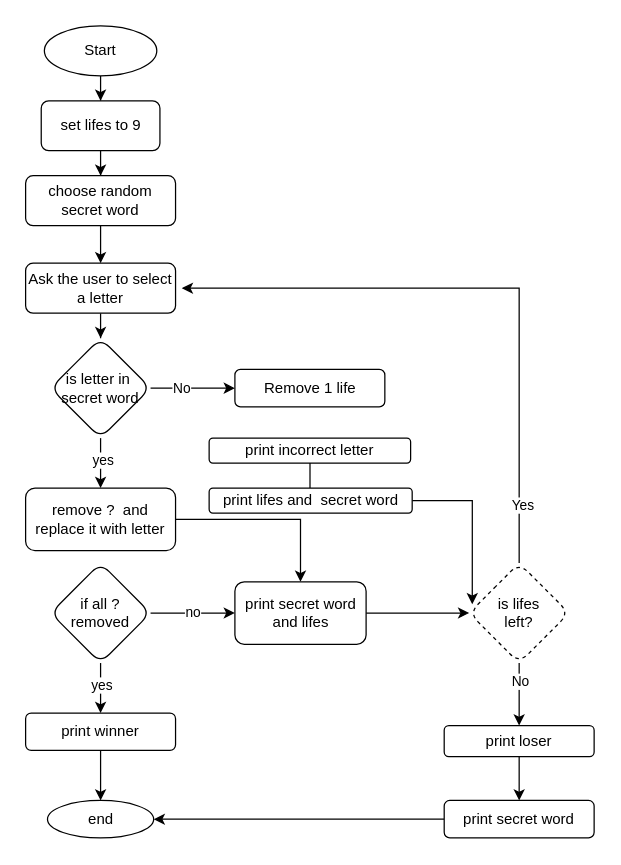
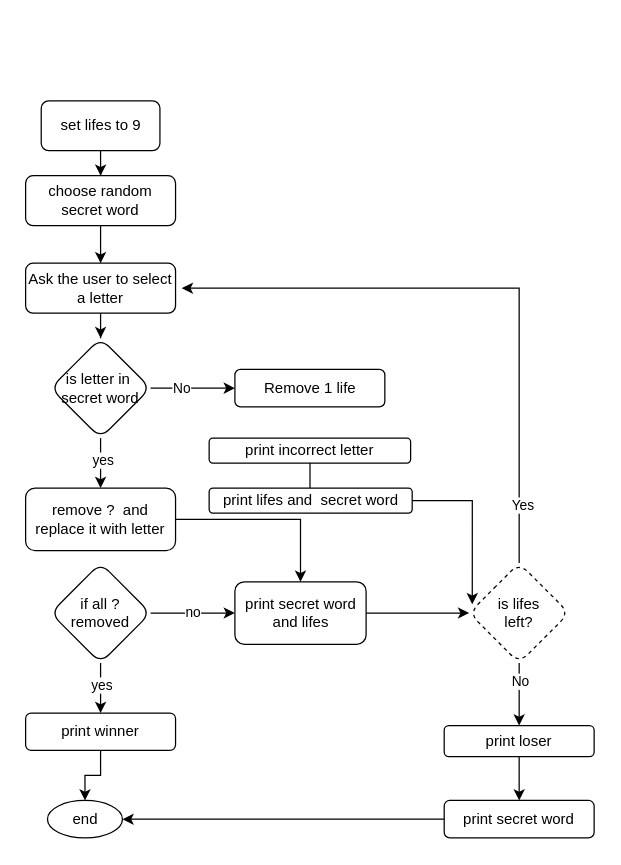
(101, 51) -> none
(101, 93) -> none
(101, 819) -> (85, 819)
